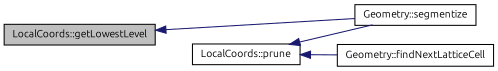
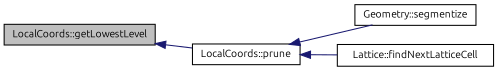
(260, 24) -> (179, 46)
(415, 55) -> (415, 55)
